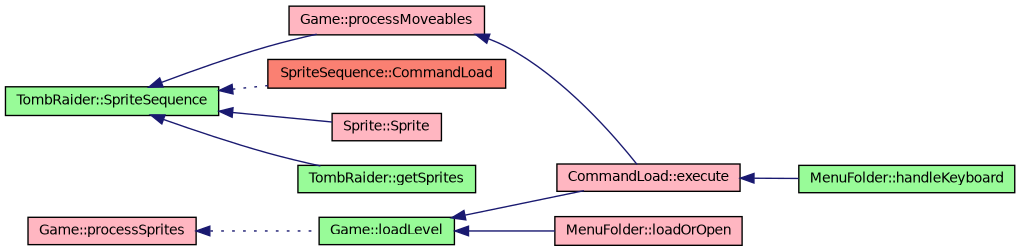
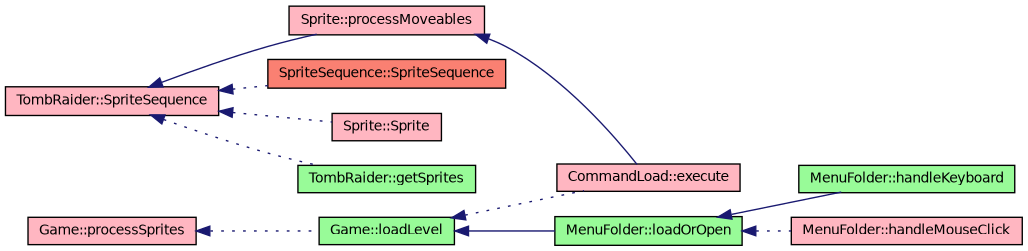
(387, 20) -> (387, 20)
(387, 74) -> (387, 74)
(112, 101) -> (112, 101)
(282, 117) -> (282, 117)
(241, 145) -> (241, 145)
(776, 178) -> (786, 203)
(525, 203) -> (525, 203)
(648, 231) -> (648, 231)
none -> (907, 231)
